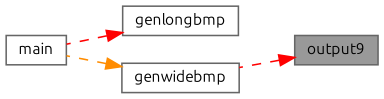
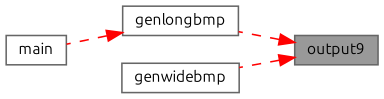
none -> (259, 36)
(86, 60) -> none
